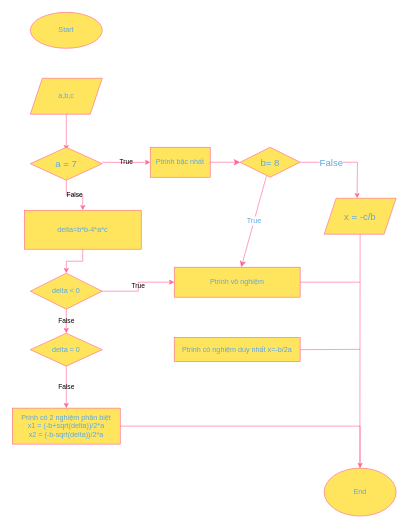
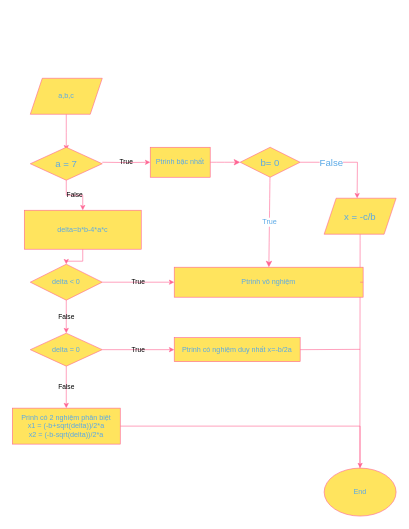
(66, 30) -> none
(270, 162) -> (270, 162)
(237, 282) -> (269, 282)
(66, 291) -> (66, 282)
none -> (138, 350)
